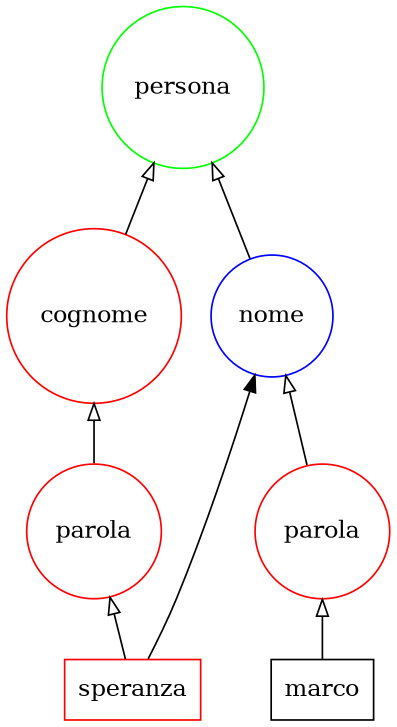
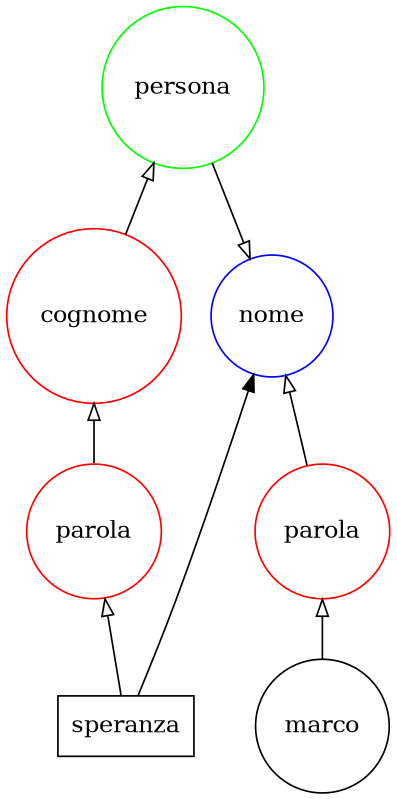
(234, 219) -> (228, 203)
(133, 690) -> (126, 726)
(322, 690) -> (322, 726)
